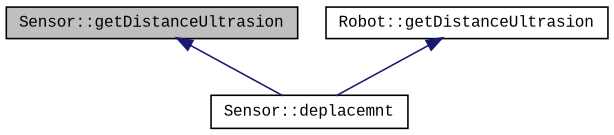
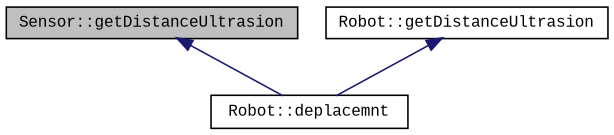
(309, 112) -> (309, 112)
